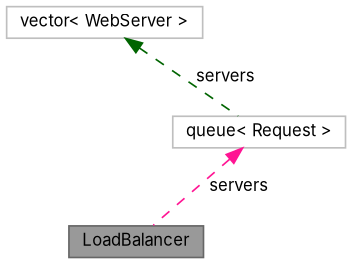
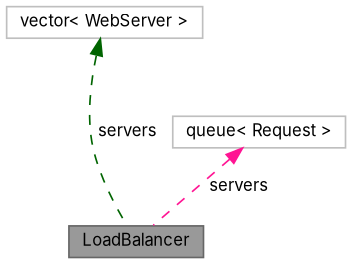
(189, 82) -> (92, 144)
